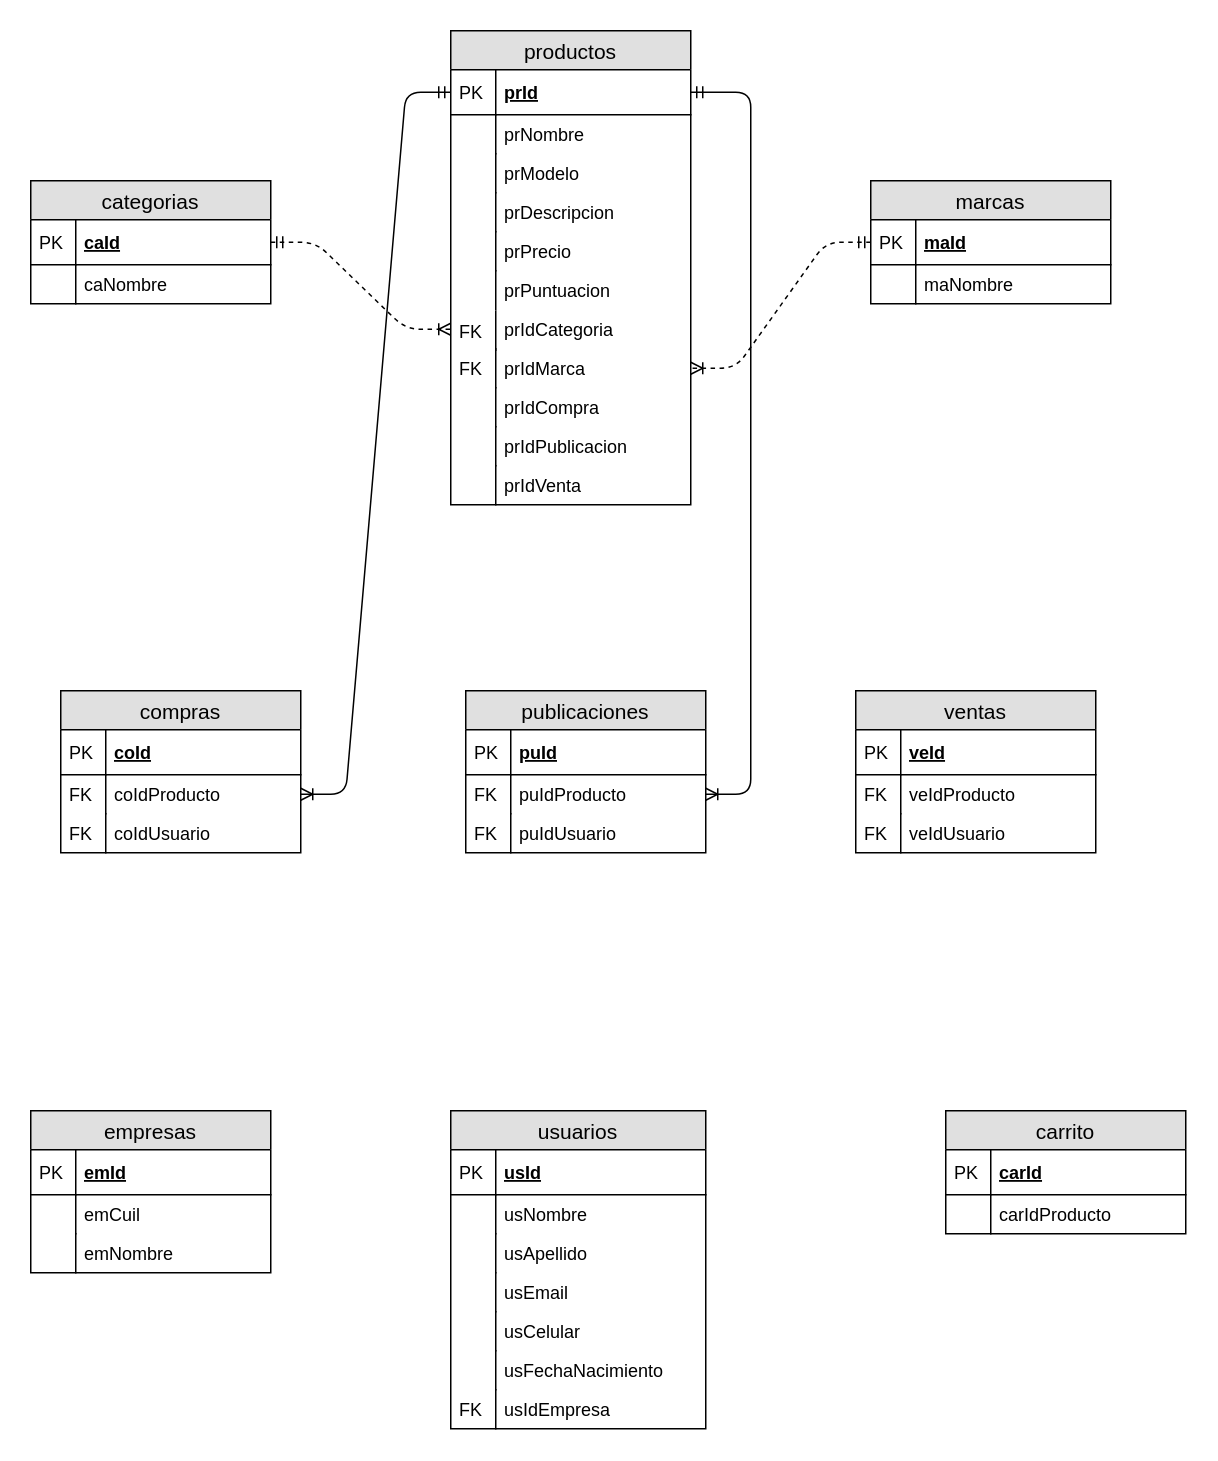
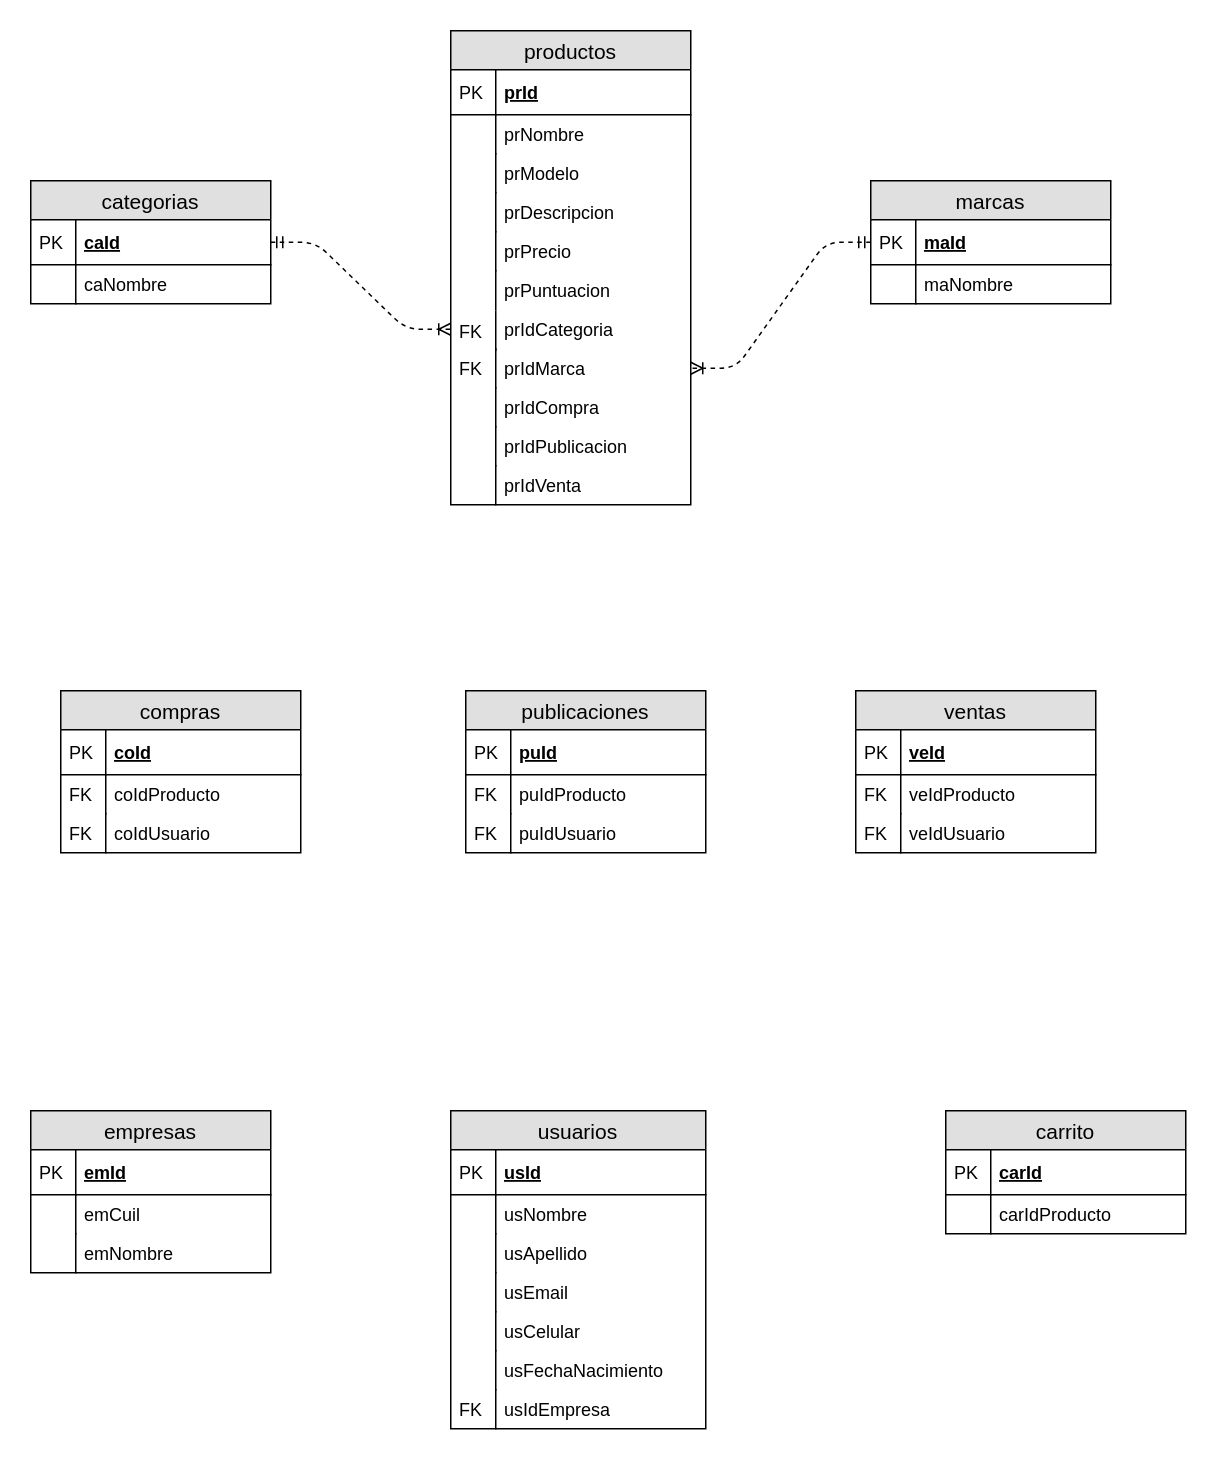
(376, 442) -> none
(751, 589) -> none
